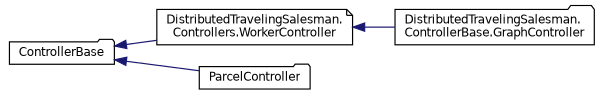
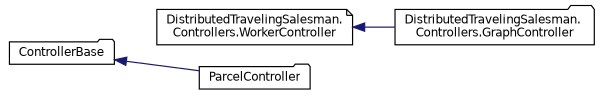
(495, 27) -> (495, 27)
(142, 42) -> none
